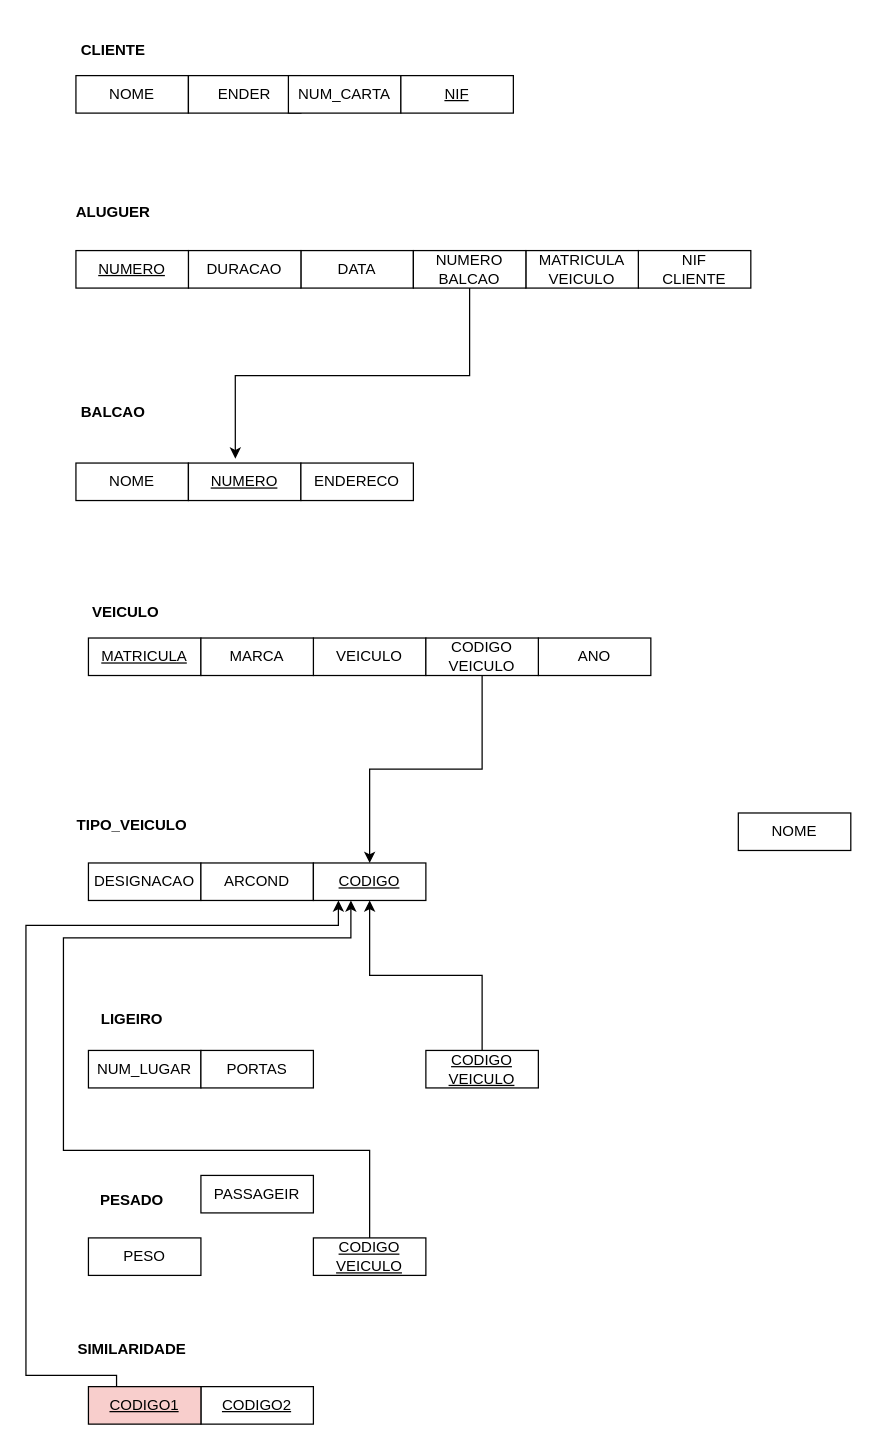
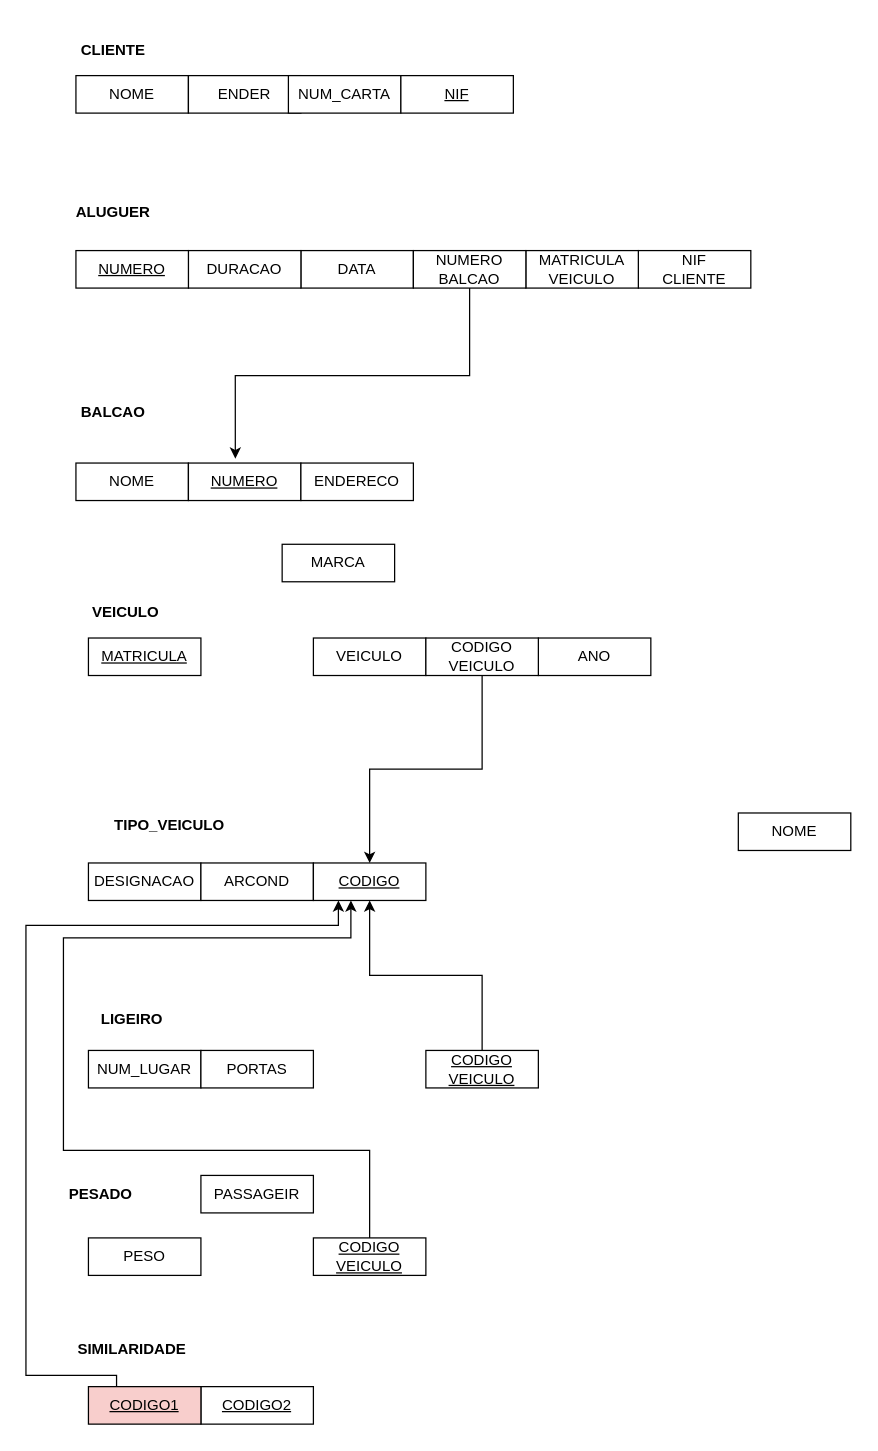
(257, 657) -> (338, 563)
(132, 826) -> (169, 826)
(132, 1201) -> (101, 1194)
